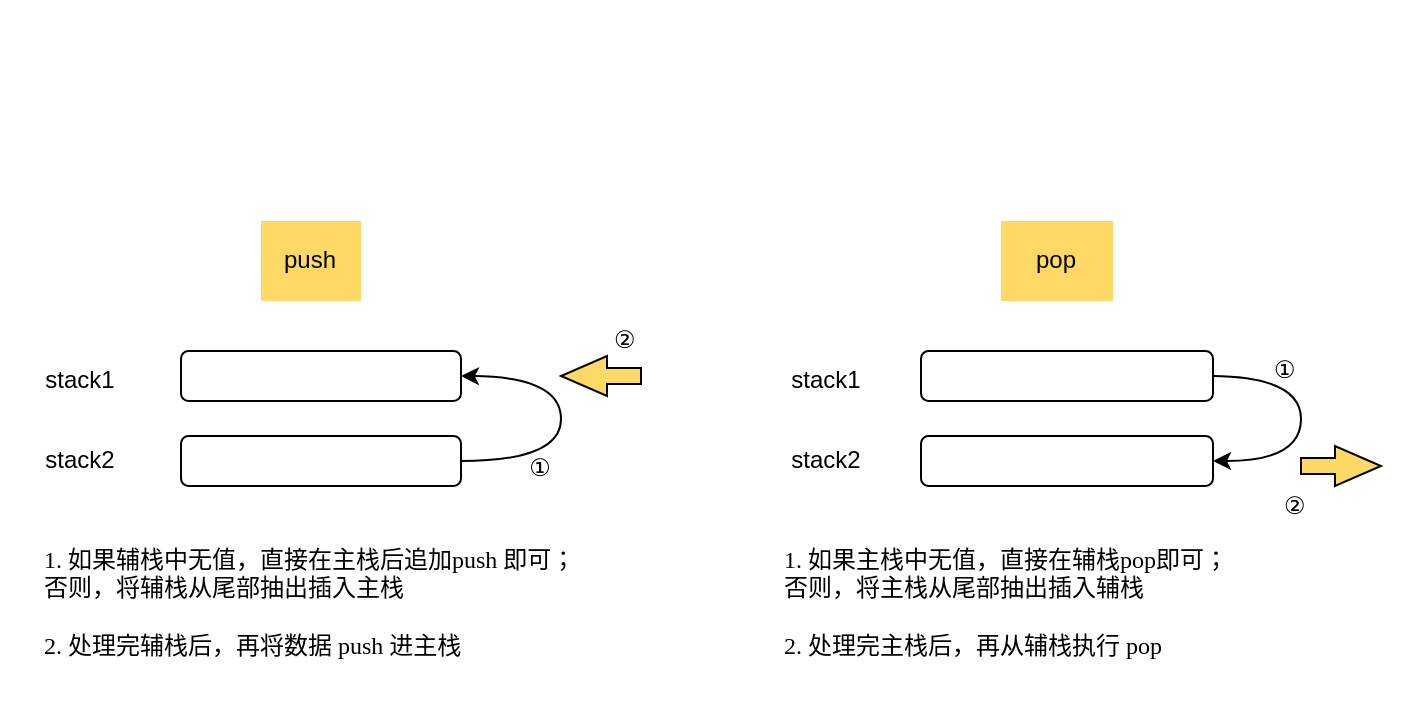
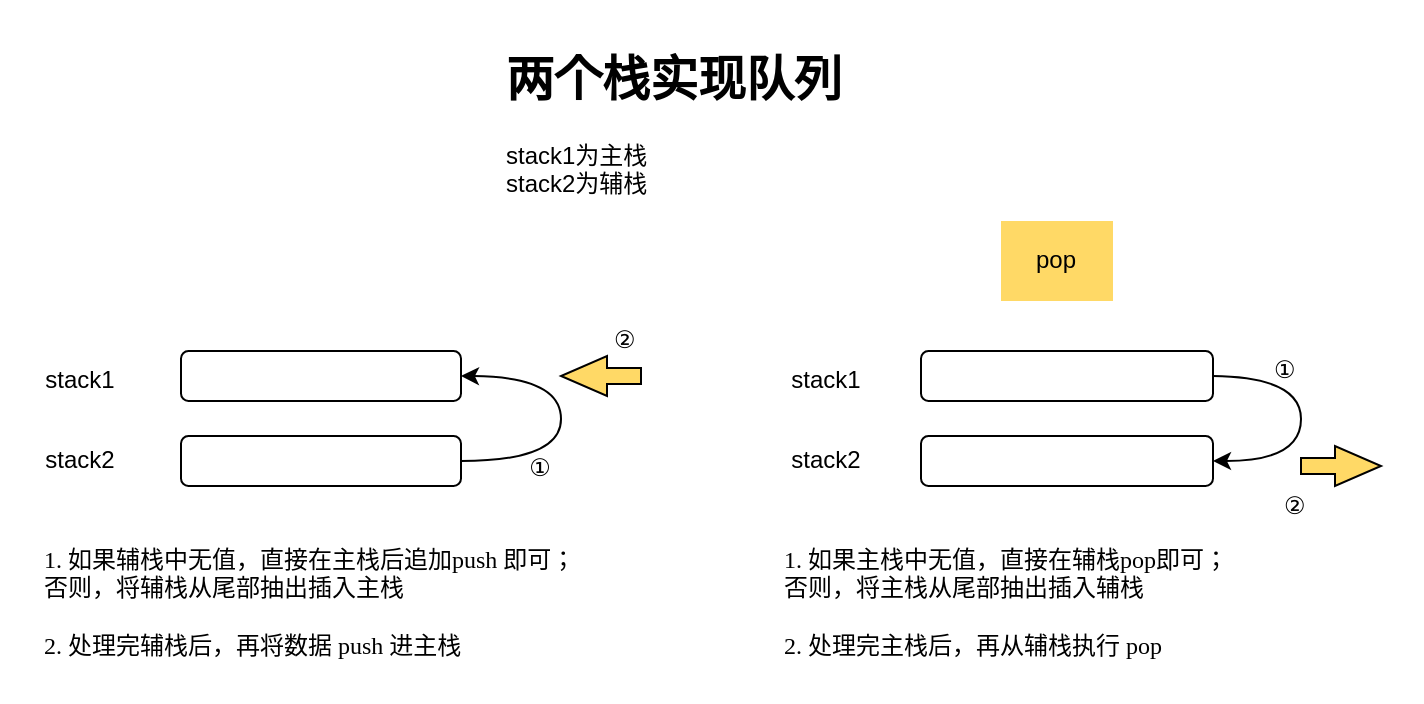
none -> (687, 121)
(311, 261) -> none
